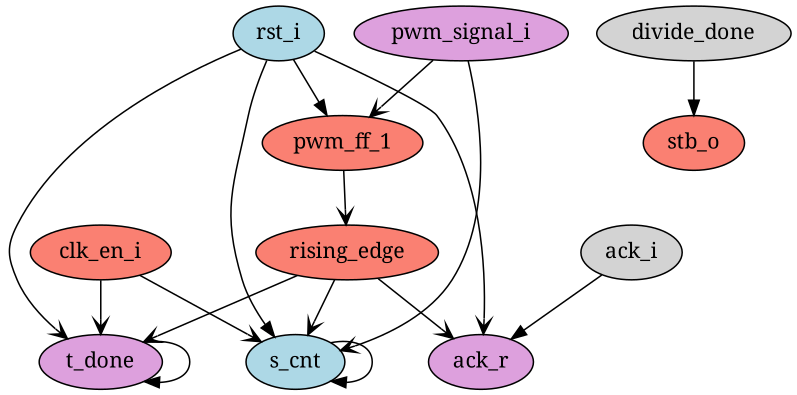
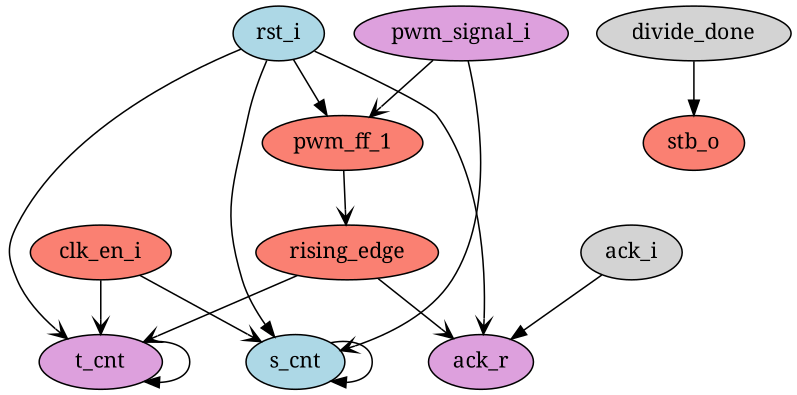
(325, 300) -> none
(101, 362) -> (101, 362)
